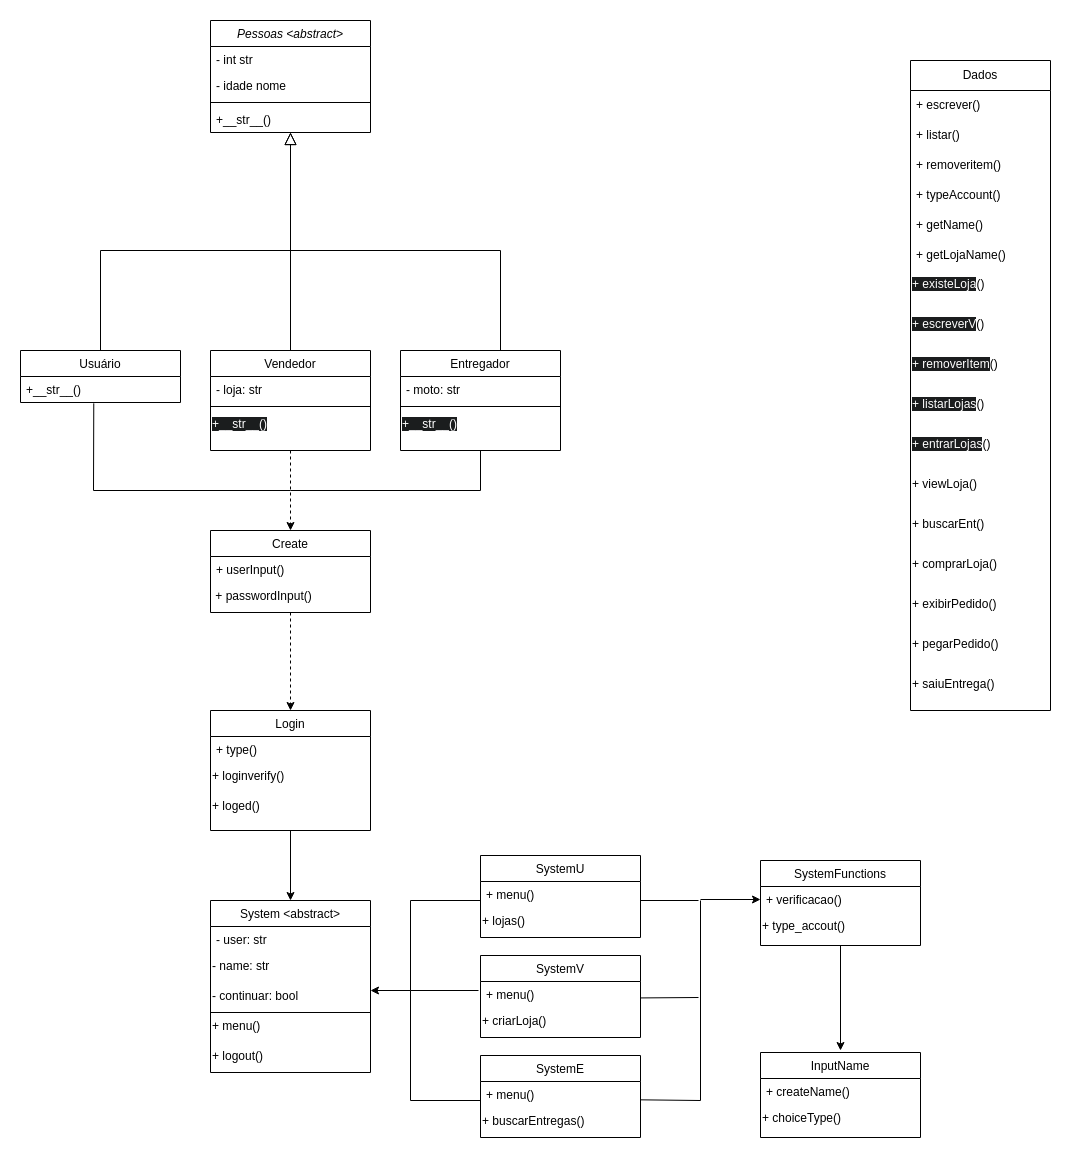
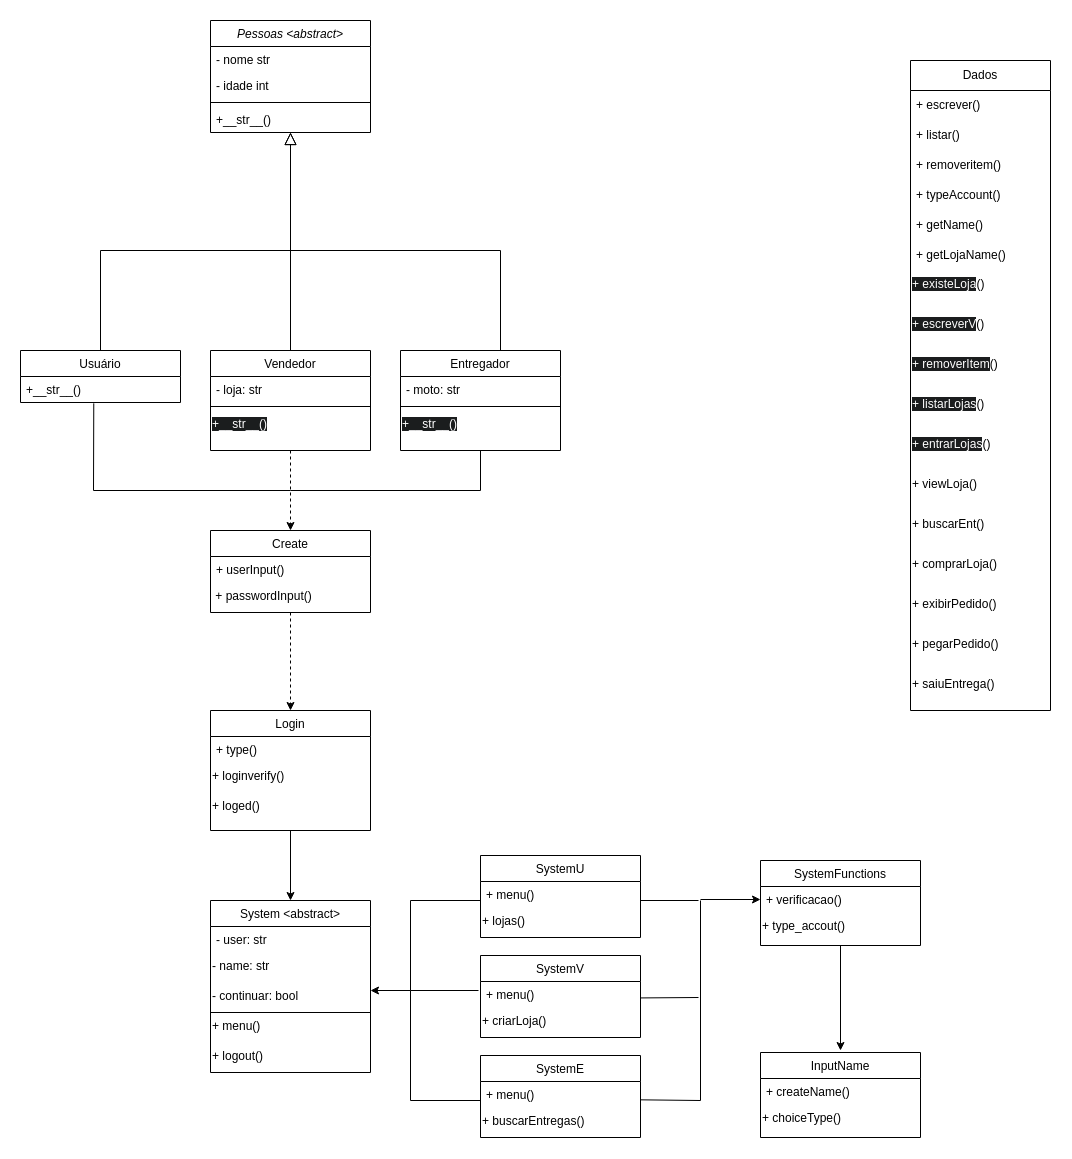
(242, 60) -> (246, 60)
(252, 86) -> (247, 86)
